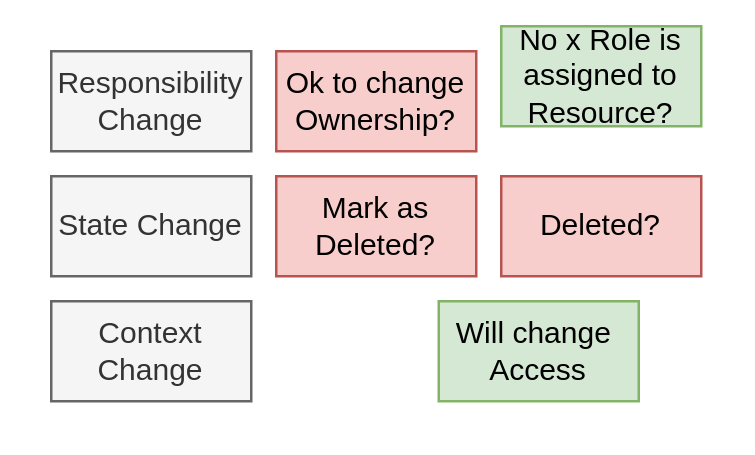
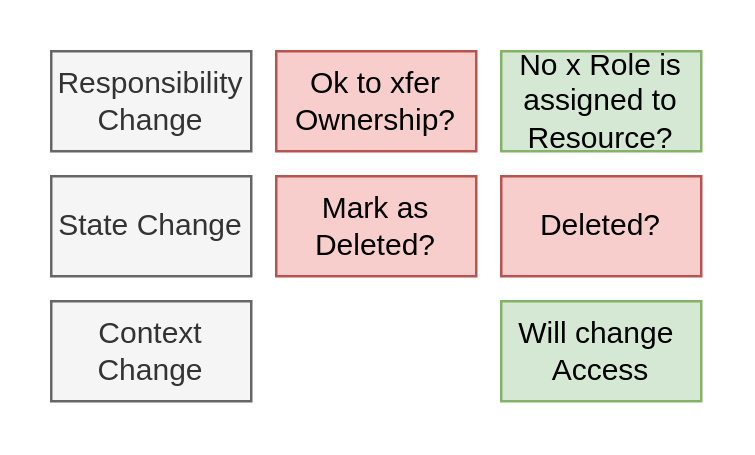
(601, 76) -> (601, 101)
(376, 101) -> (376, 101)
(539, 351) -> (601, 351)
